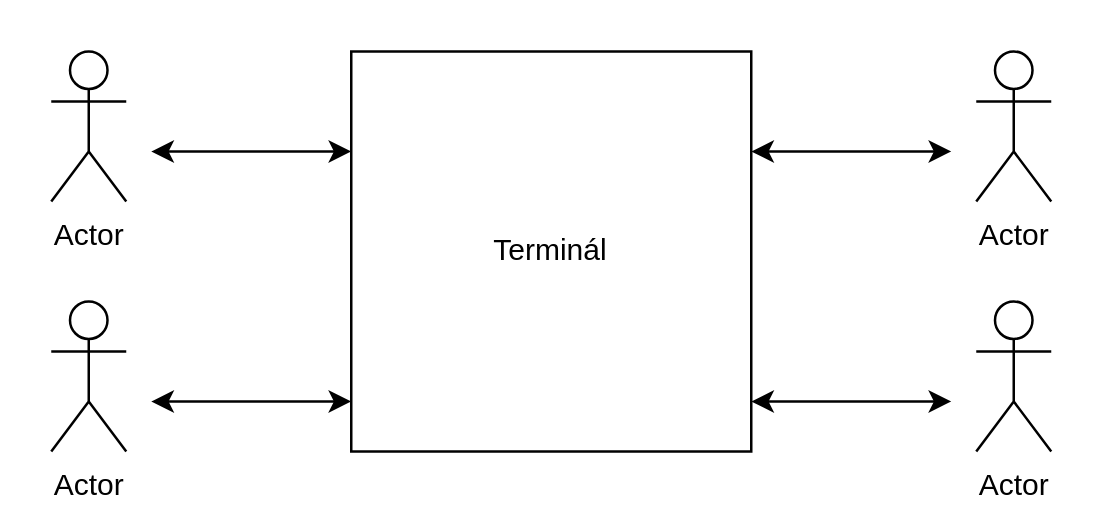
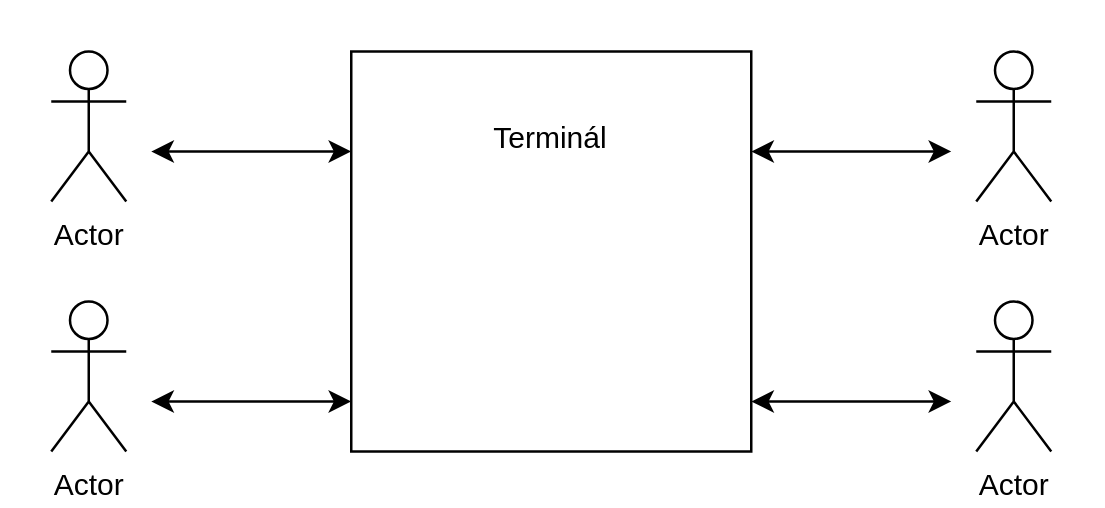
(551, 251) -> (551, 139)
